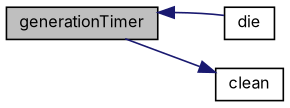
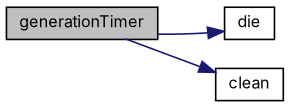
(199, 13) -> (183, 34)
